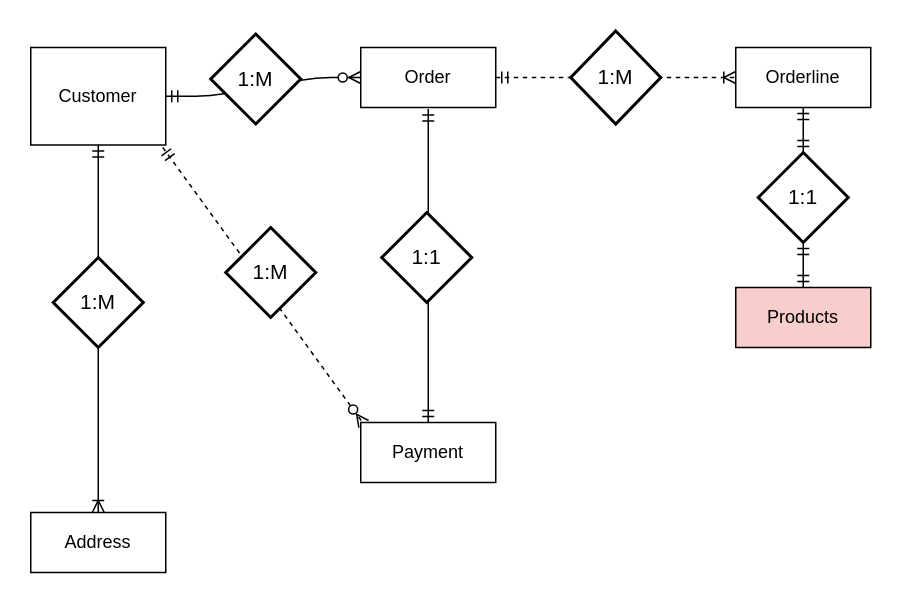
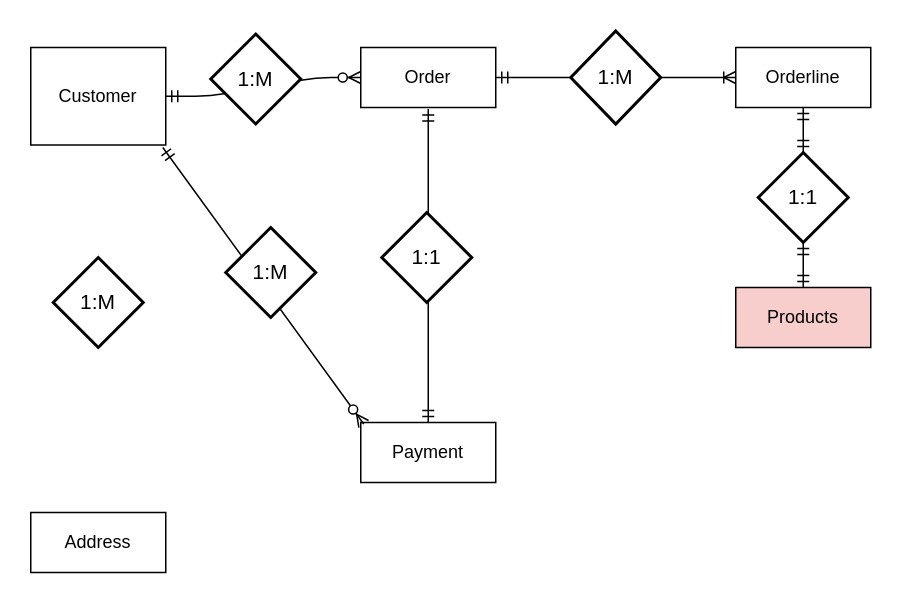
(698, 77) -> (698, 77)
(203, 202) -> (203, 202)
(98, 429) -> none
